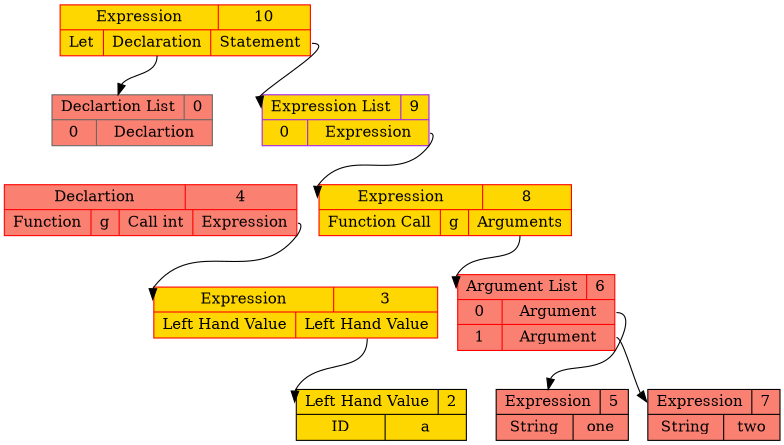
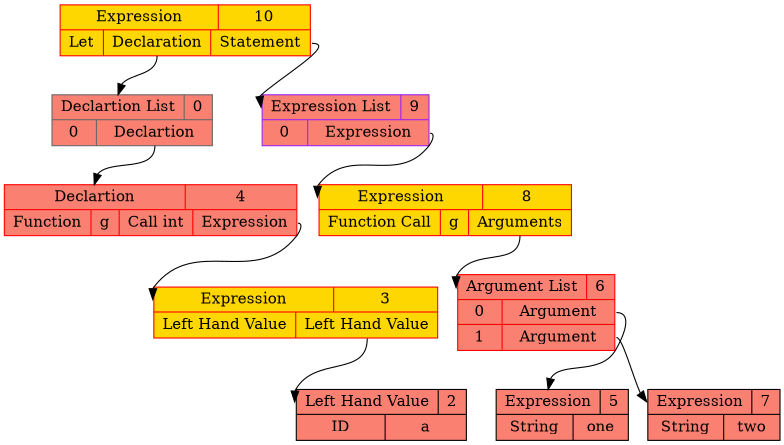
(346, 120) -> (346, 120)
none -> (130, 165)
(381, 415) -> (381, 415)
